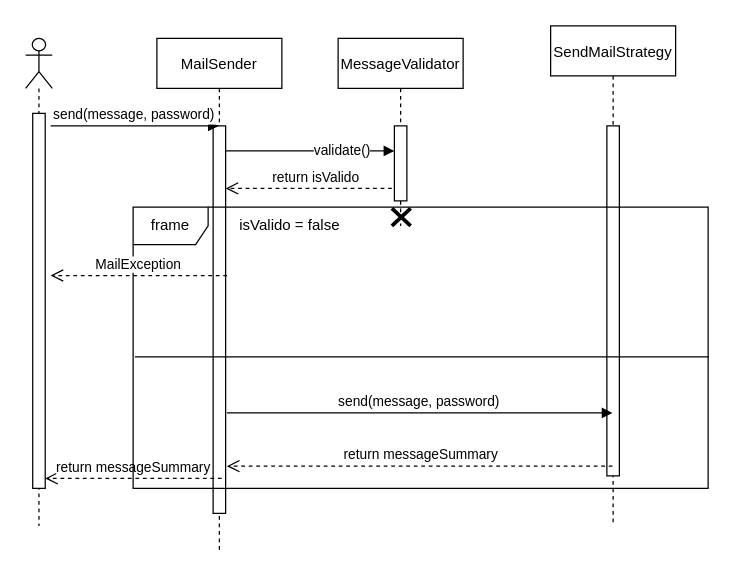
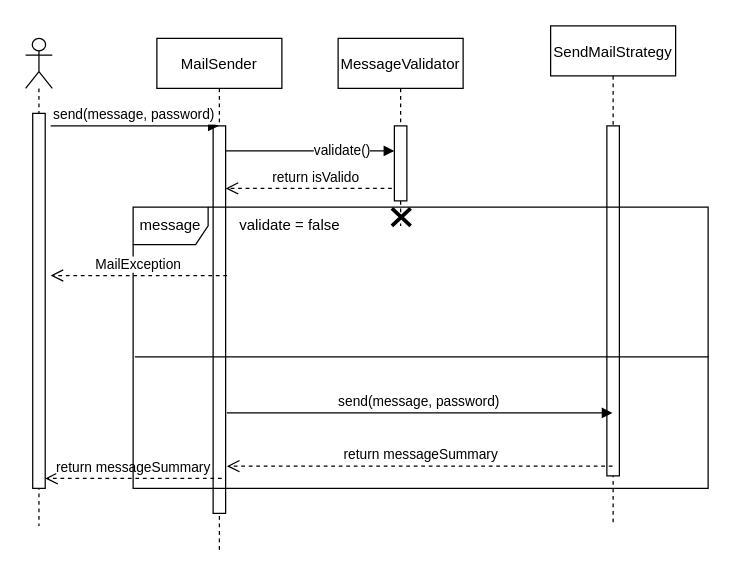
(171, 226) -> (171, 226)
(290, 226) -> (290, 226)
